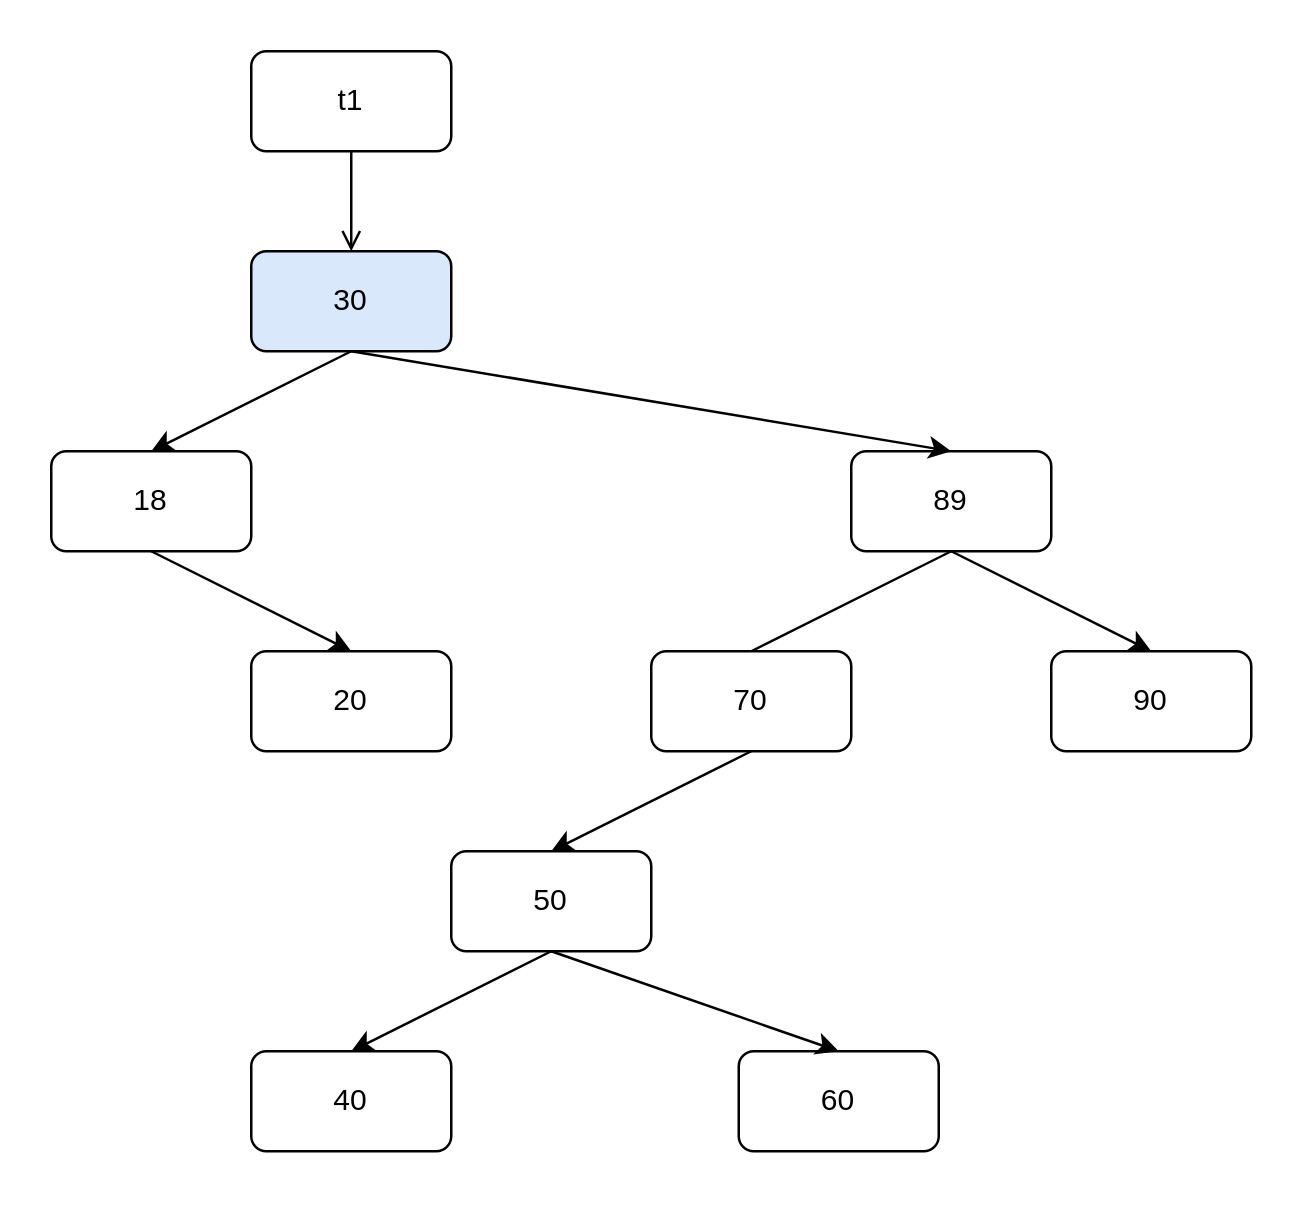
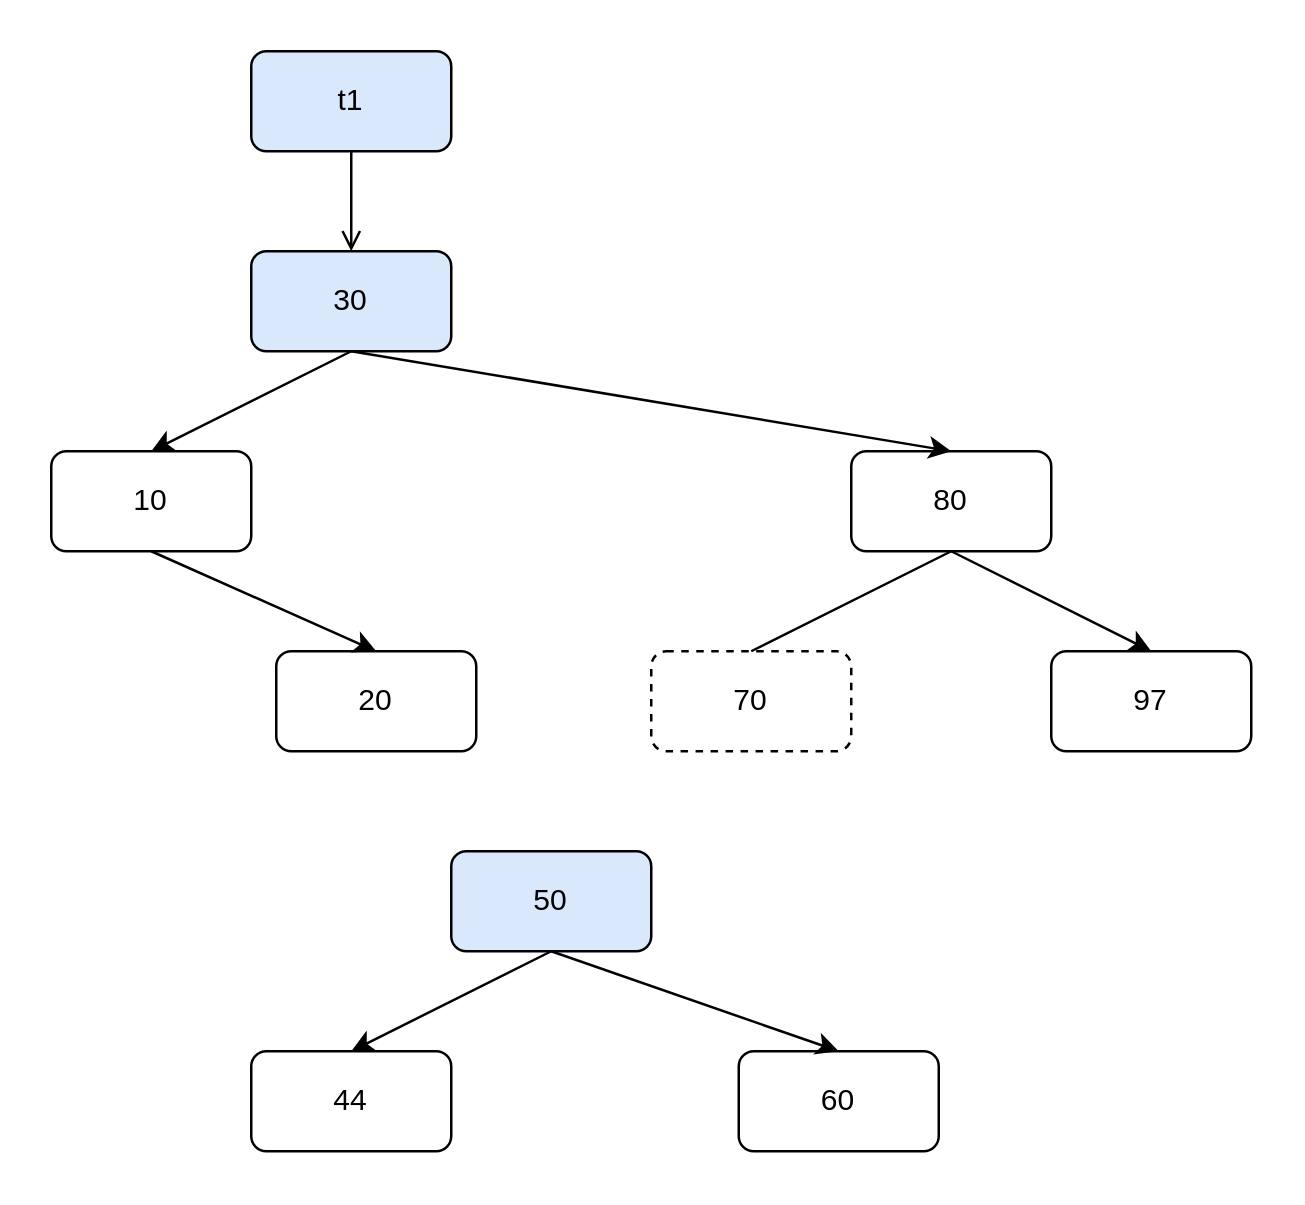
(351, 101) -> (351, 101)
(151, 501) -> (151, 501)
(951, 501) -> (951, 501)
(351, 701) -> (376, 701)
(751, 701) -> (751, 701)
(1151, 701) -> (1151, 701)
(659, 797) -> none
(551, 901) -> (551, 901)
(351, 1101) -> (351, 1101)
